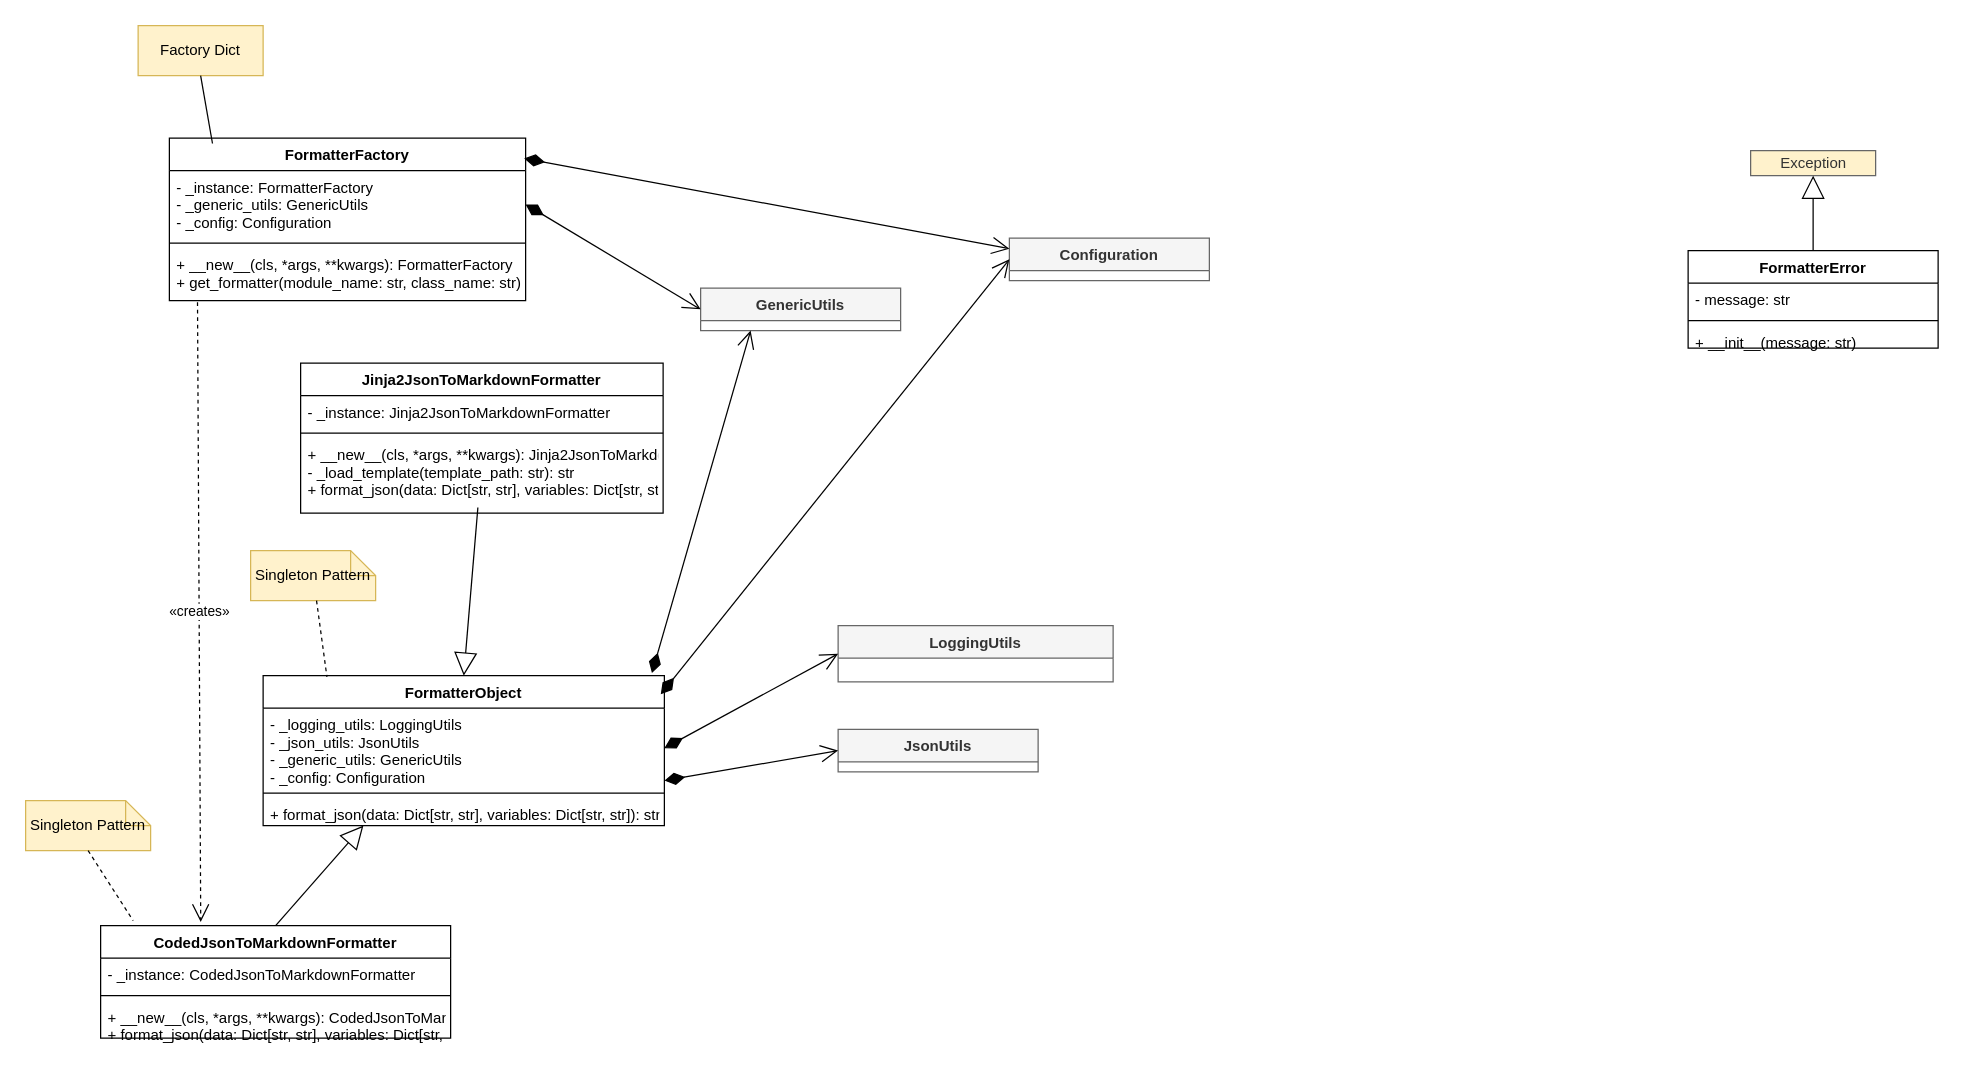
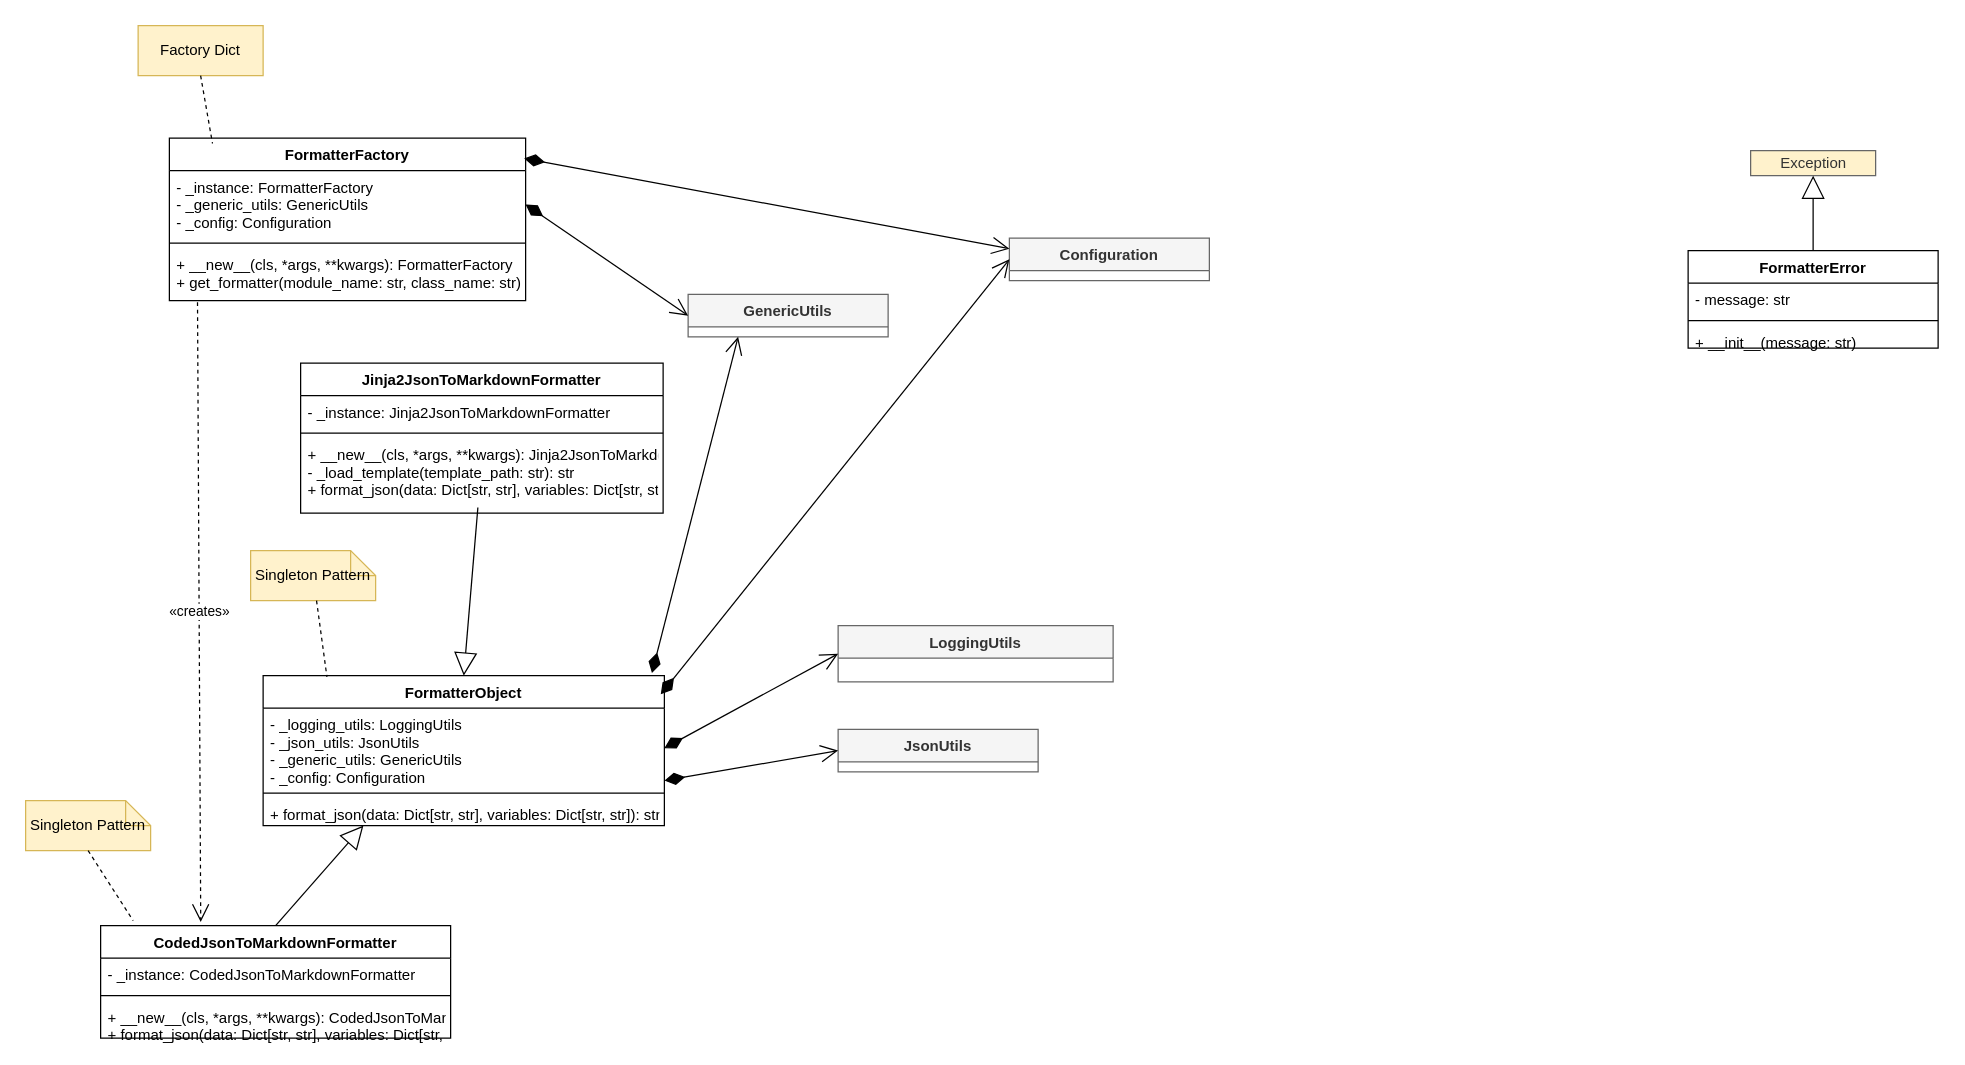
(207, 110) -> (207, 110)
(801, 309) -> (788, 316)
